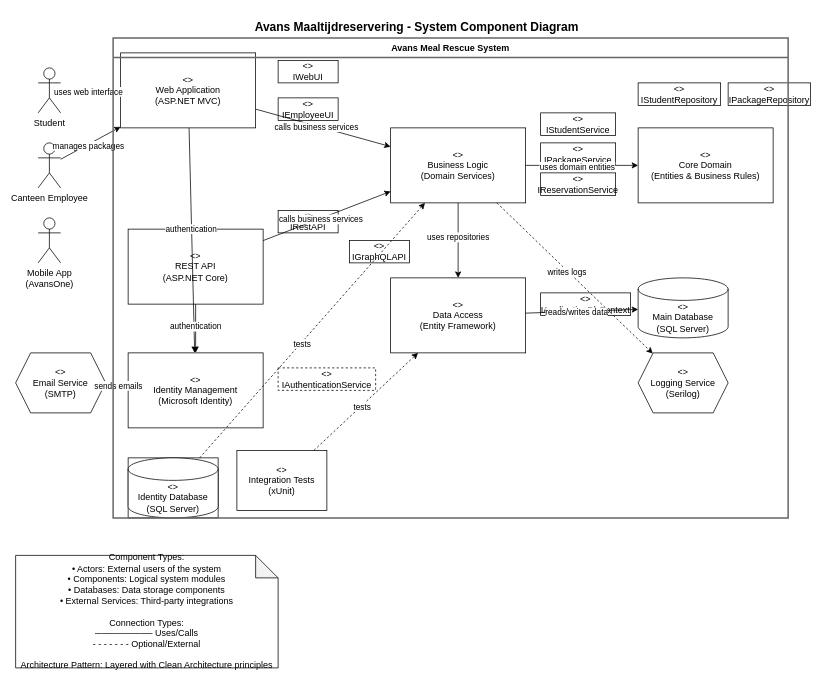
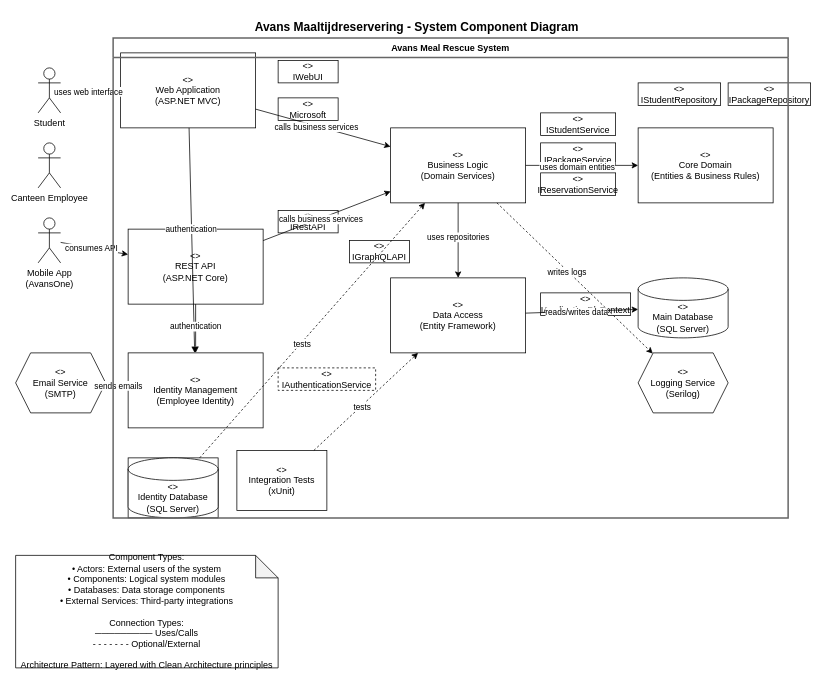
(308, 109) -> (308, 109)
(89, 144) -> none
none -> (91, 248)
(195, 390) -> (195, 390)
